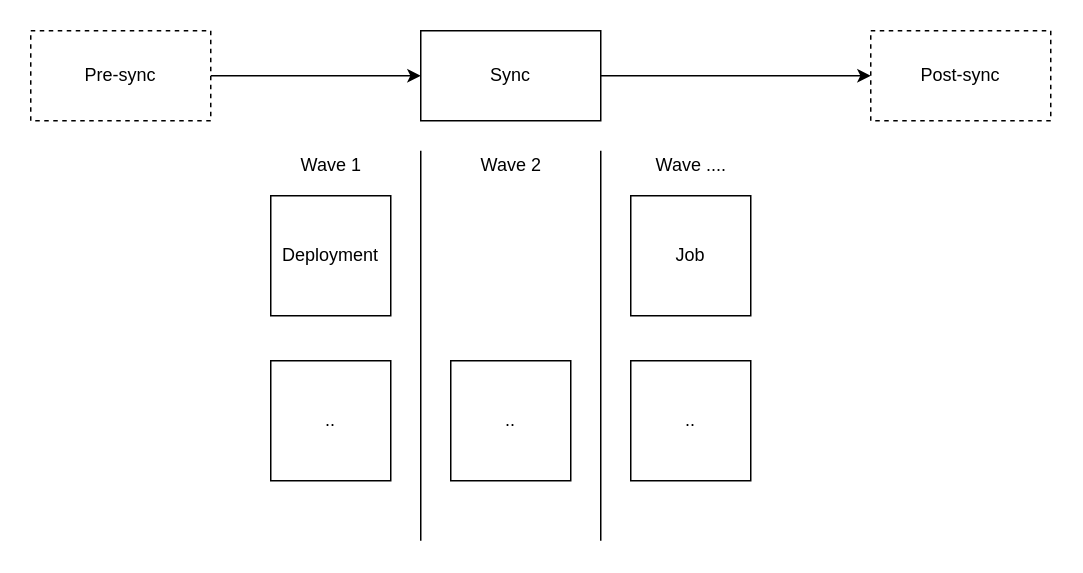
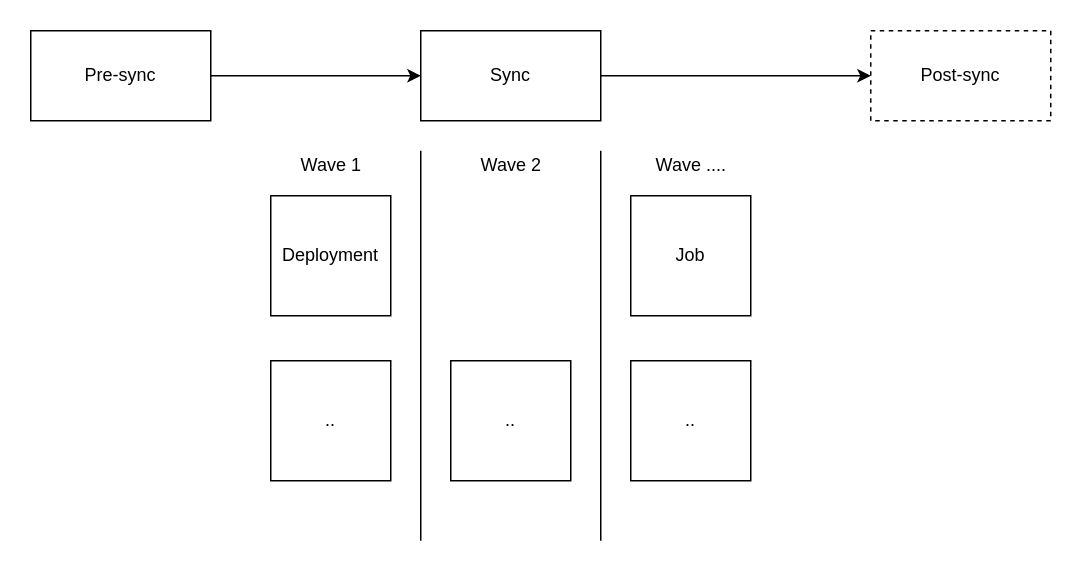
(121, 76) -> (121, 76)
